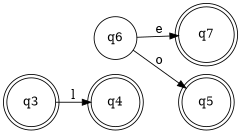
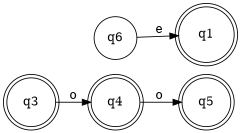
(206, 35) -> (206, 35)
(156, 67) -> (157, 102)
(73, 96) -> (73, 96)
